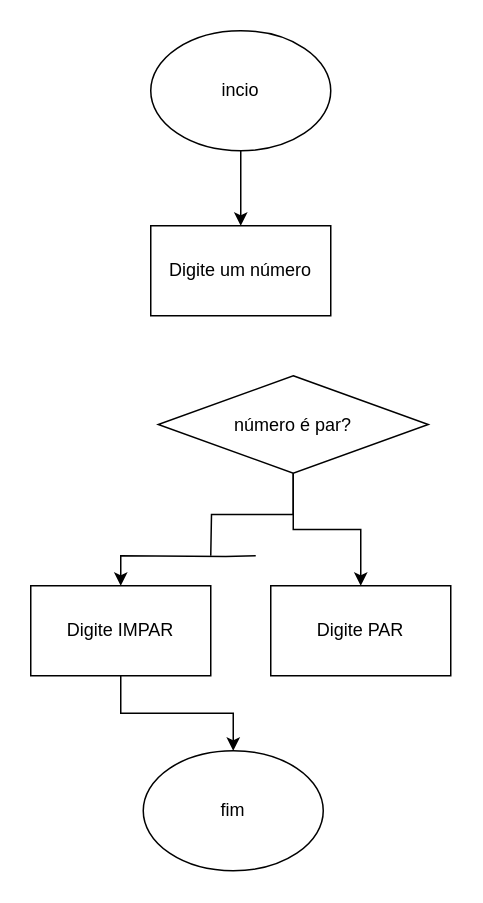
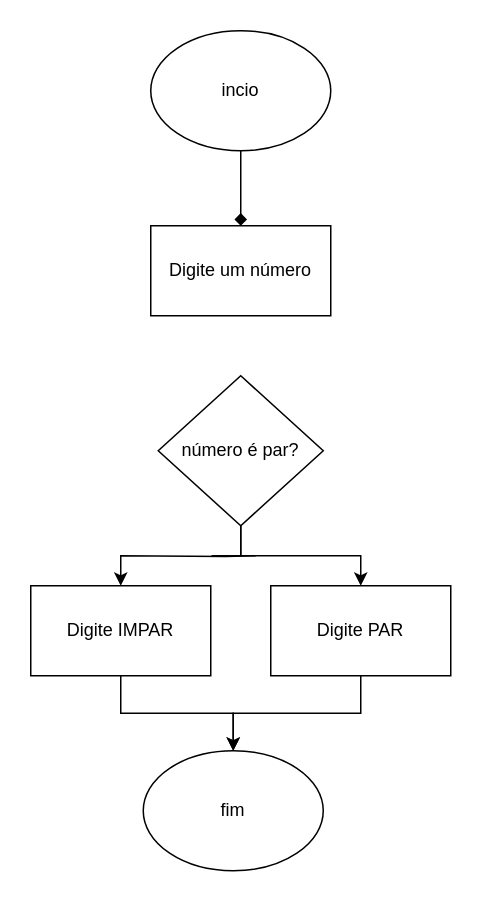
(241, 214) -> (241, 213)
(293, 425) -> (241, 451)
none -> (318, 713)
